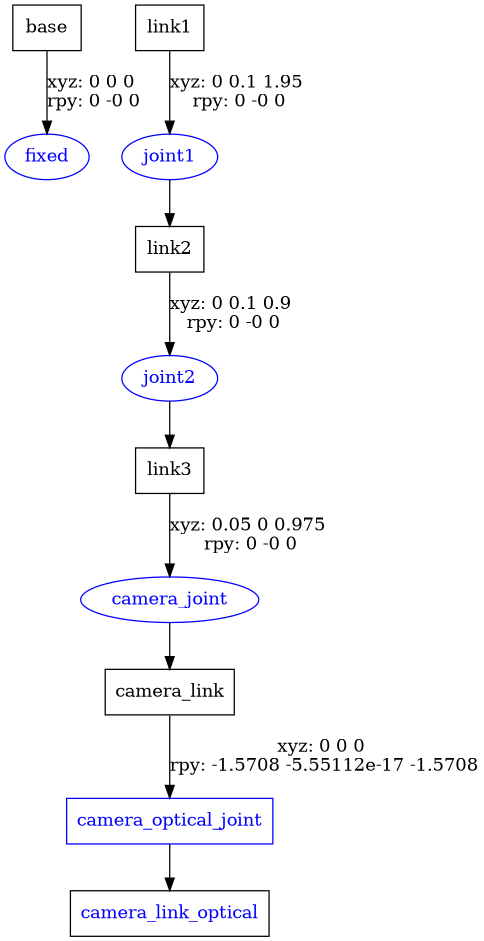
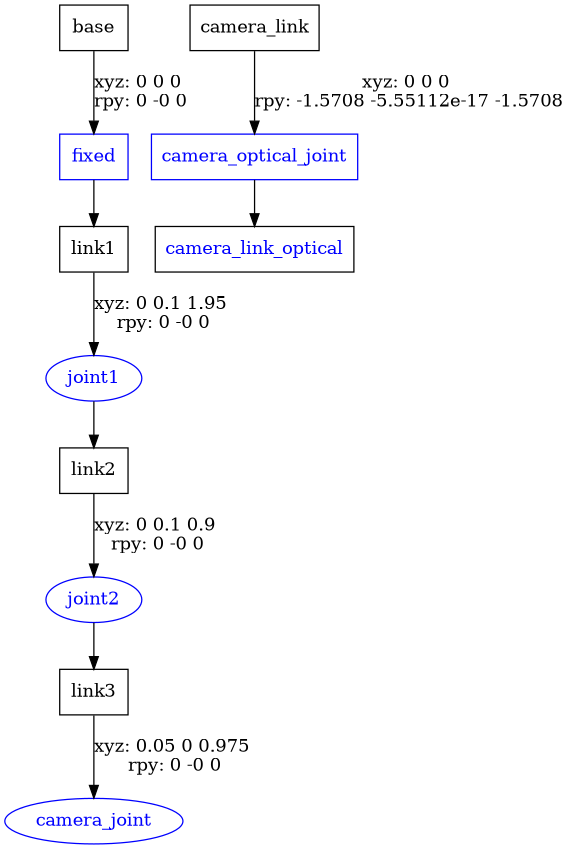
(47, 157) -> (94, 157)
none -> (94, 197)
(170, 640) -> none
